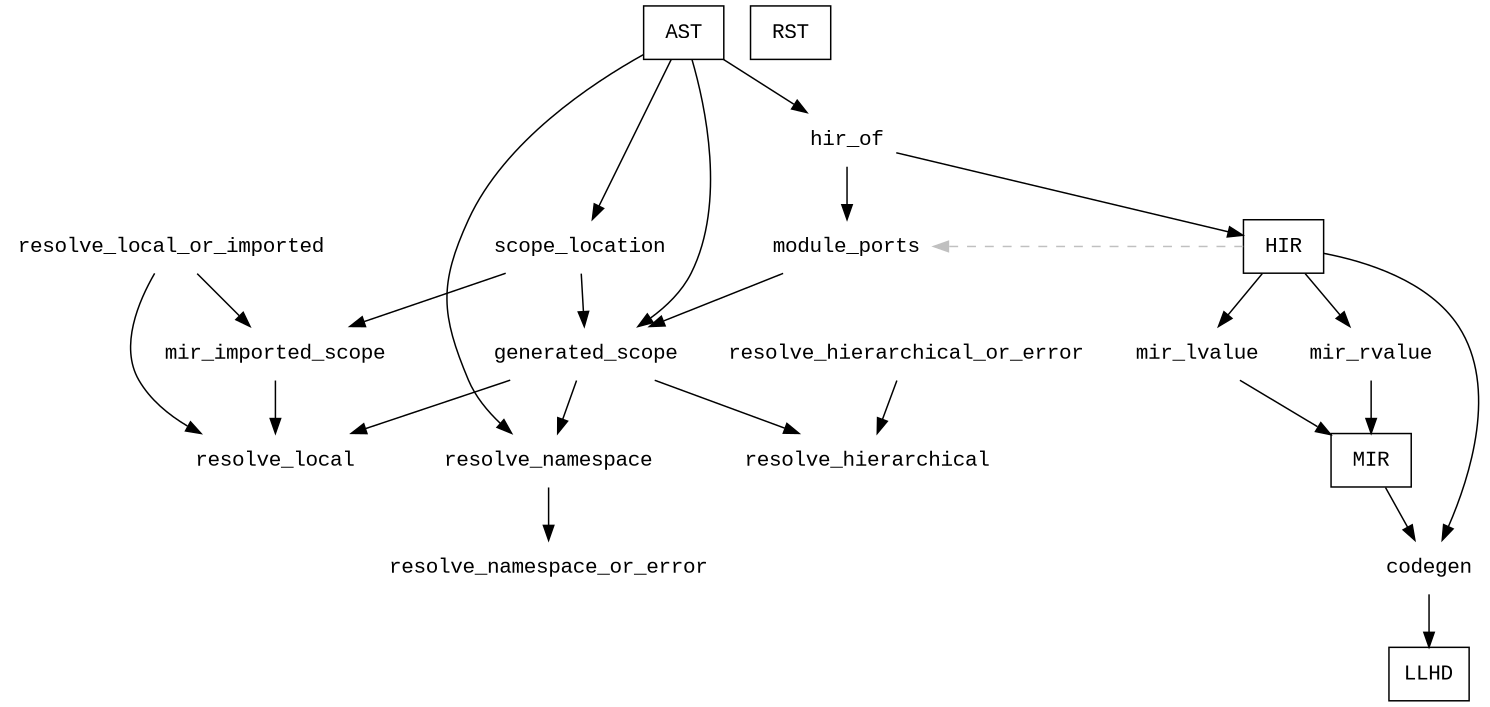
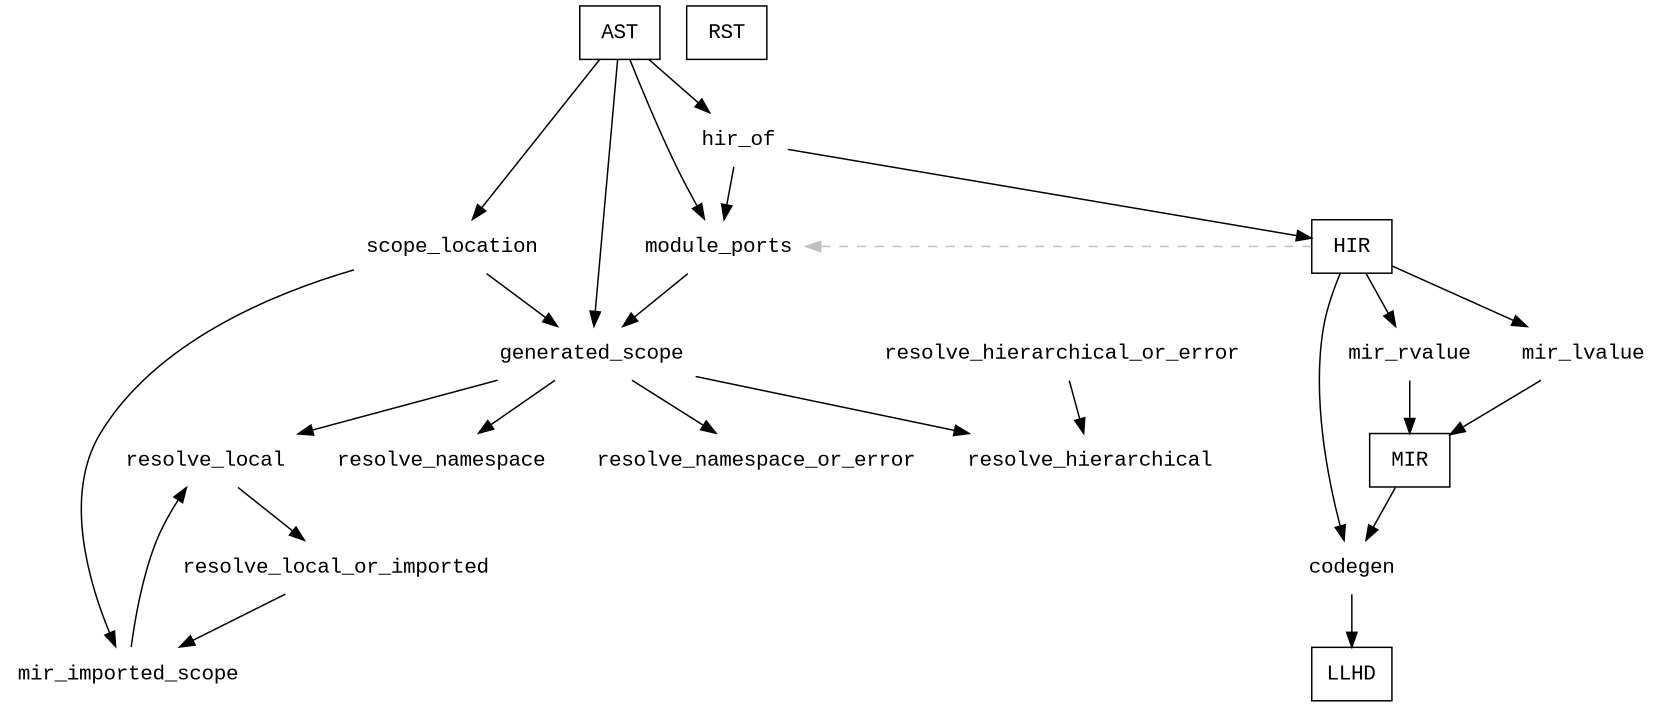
(474, 210) -> (661, 134)
(132, 359) -> (265, 509)
(549, 506) -> (667, 403)
